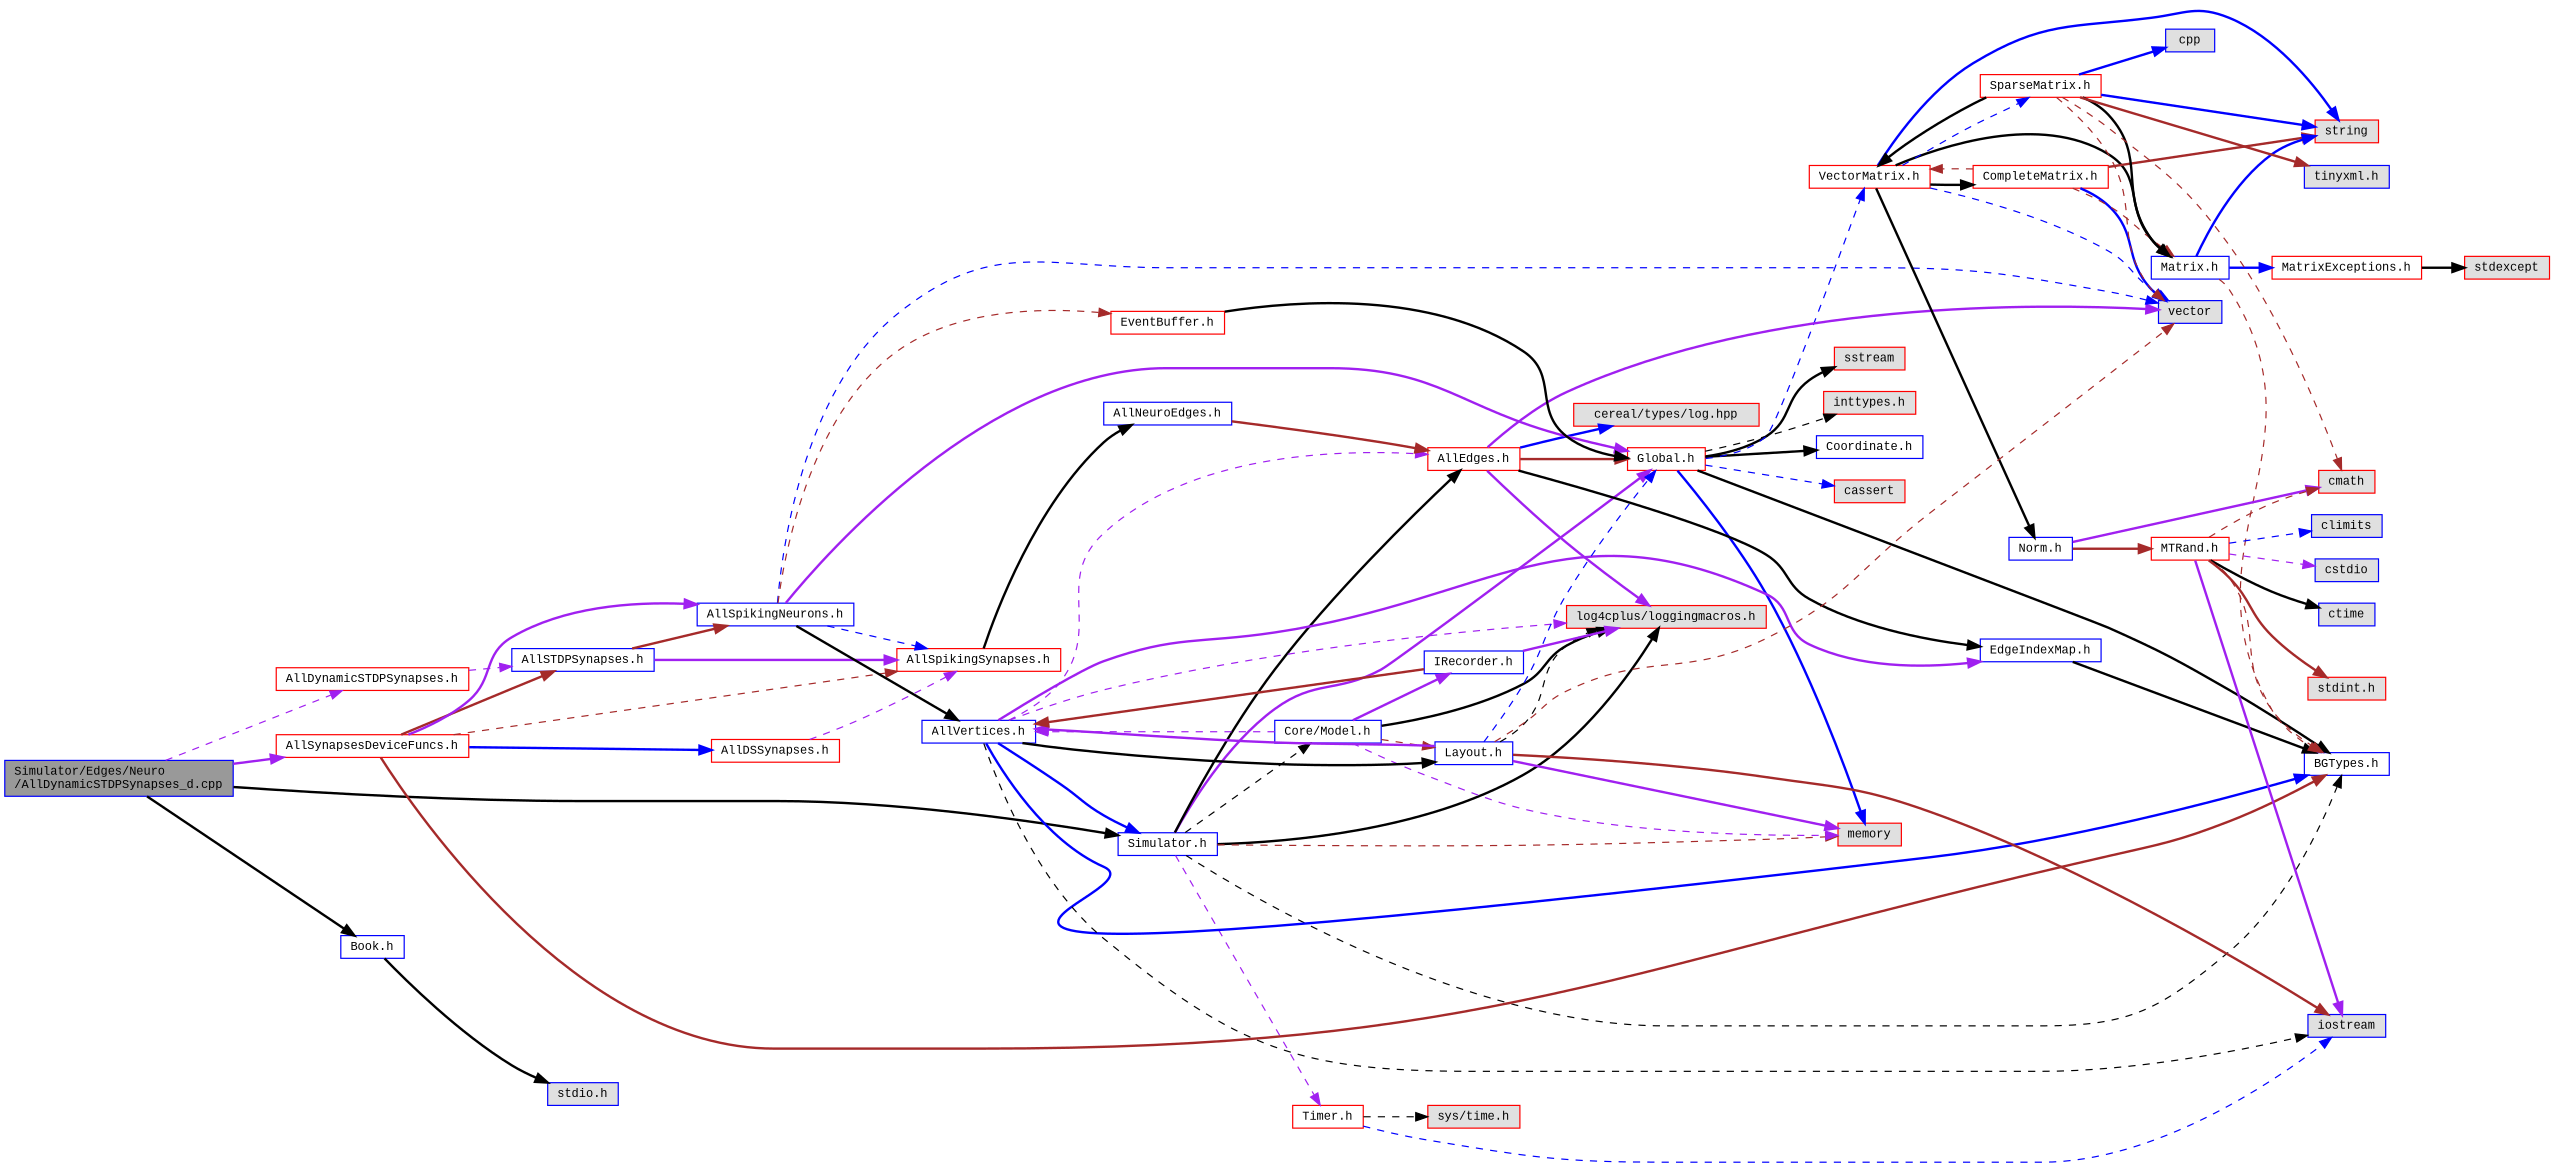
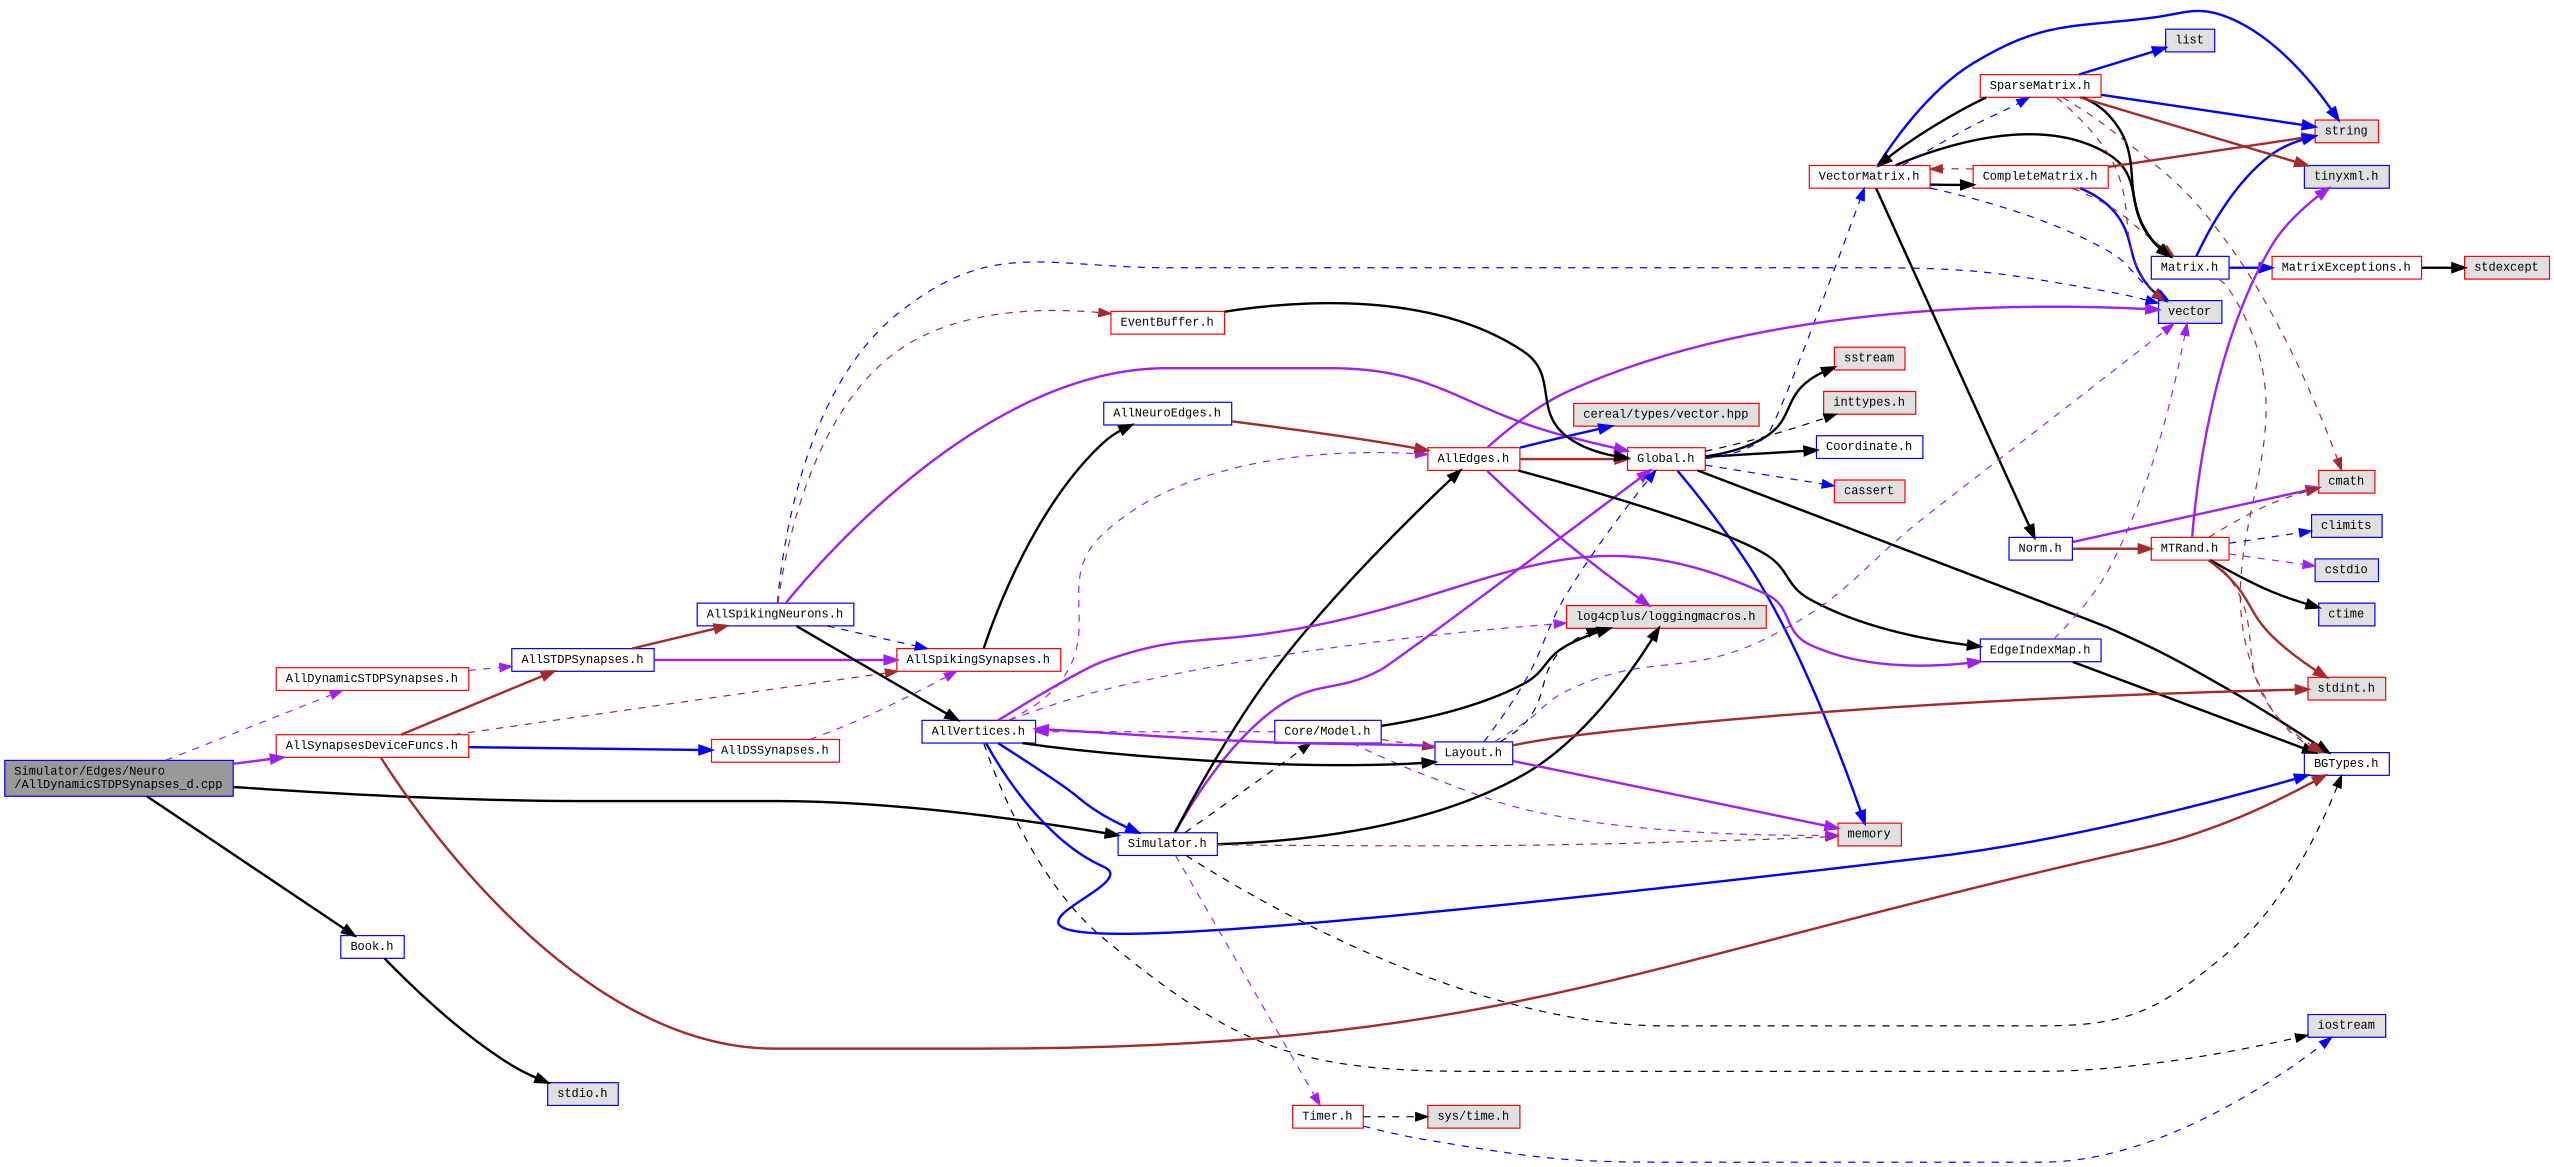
(2190, 41) -> (2190, 41)
(1666, 415) -> (1666, 415)
none -> (2141, 497)
(1852, 581) -> (1852, 581)
(525, 630) -> none
(1474, 662) -> none
(2263, 771) -> (2226, 354)
(1936, 814) -> (1903, 707)
